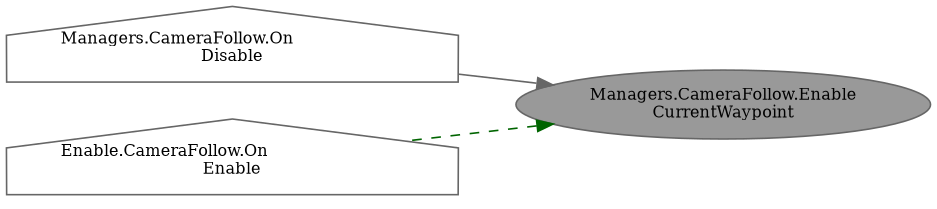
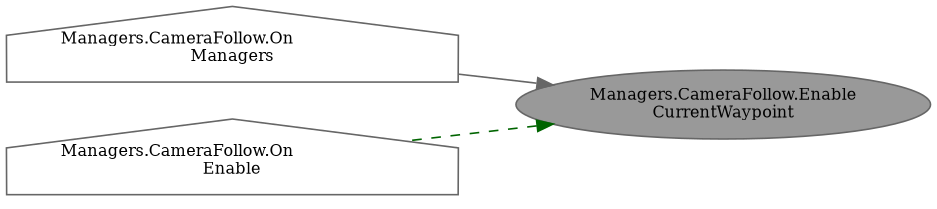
(232, 48) -> (232, 48)
(232, 161) -> (232, 161)
